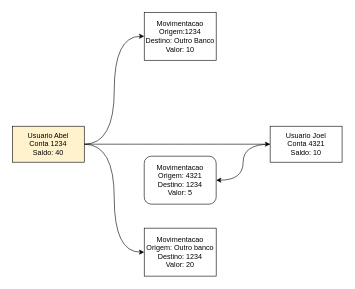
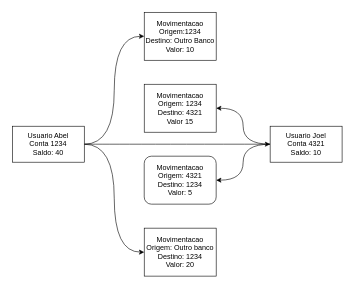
none -> (180, 108)
none -> (243, 122)
(48, 144) -> (48, 144)
